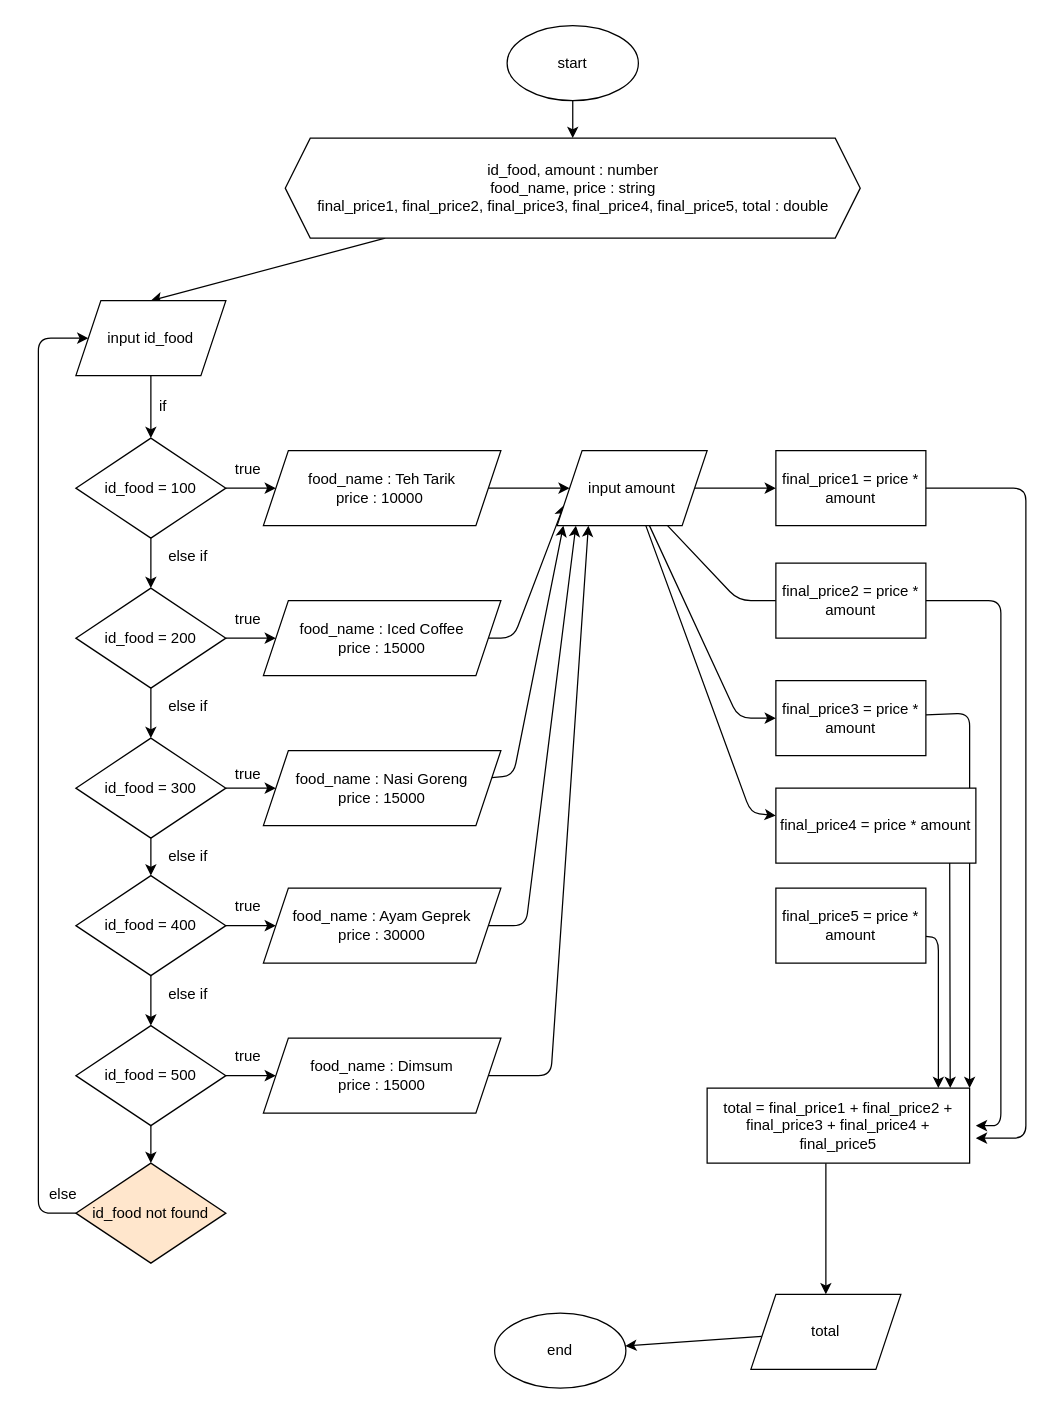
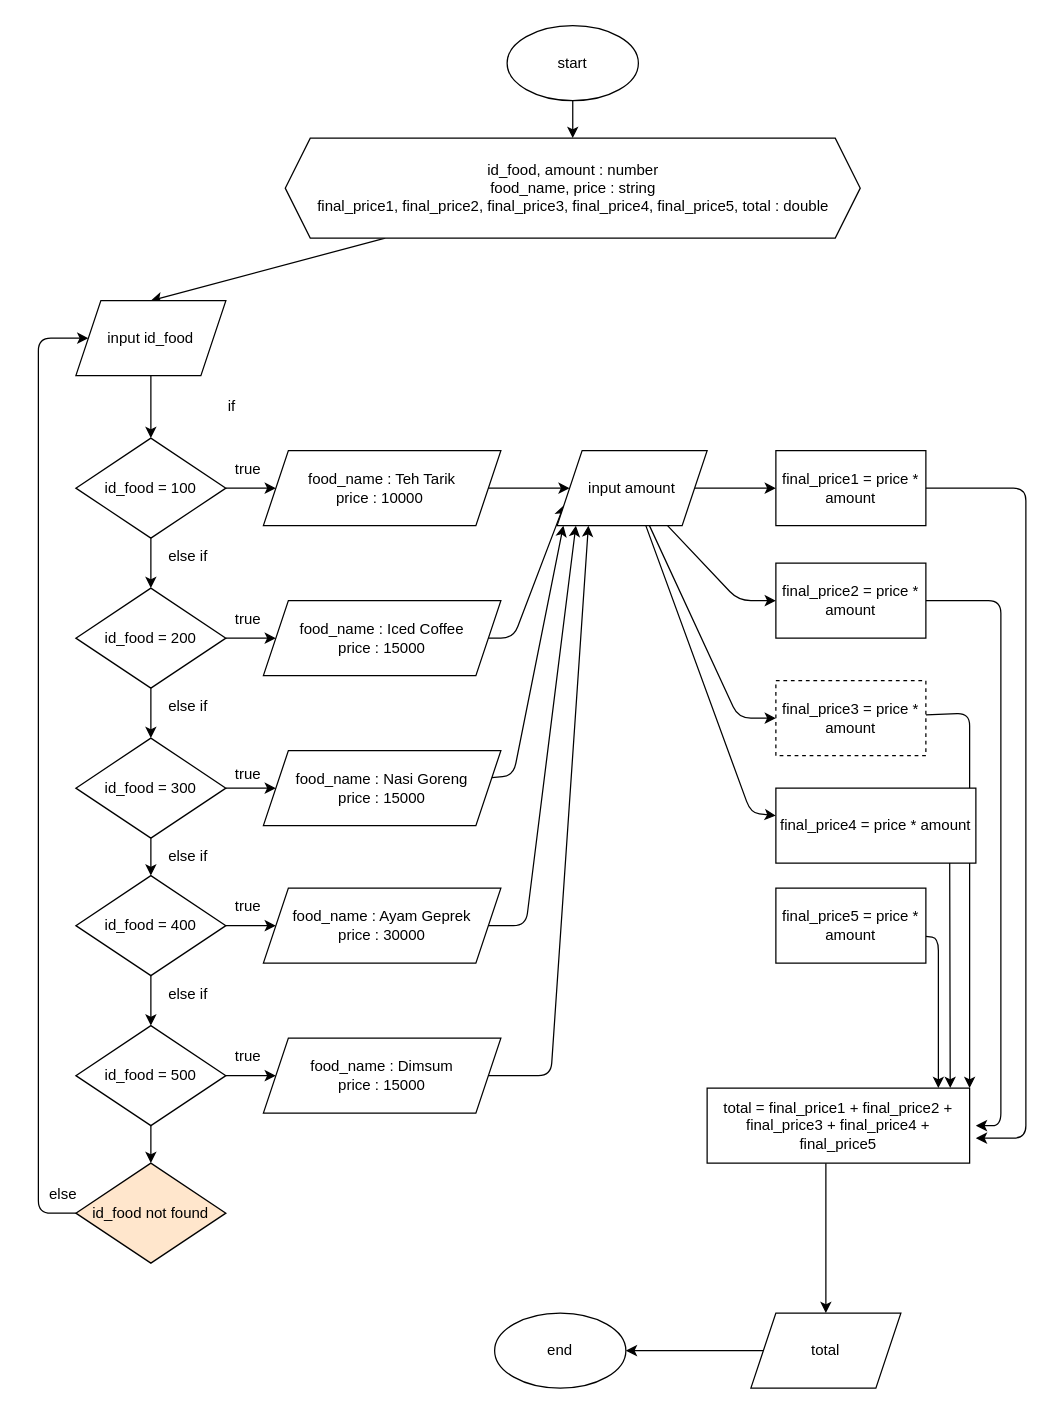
(163, 407) -> (232, 407)
(769, 601) -> (766, 601)
(851, 718) -> (851, 718)
(826, 1332) -> (826, 1351)
